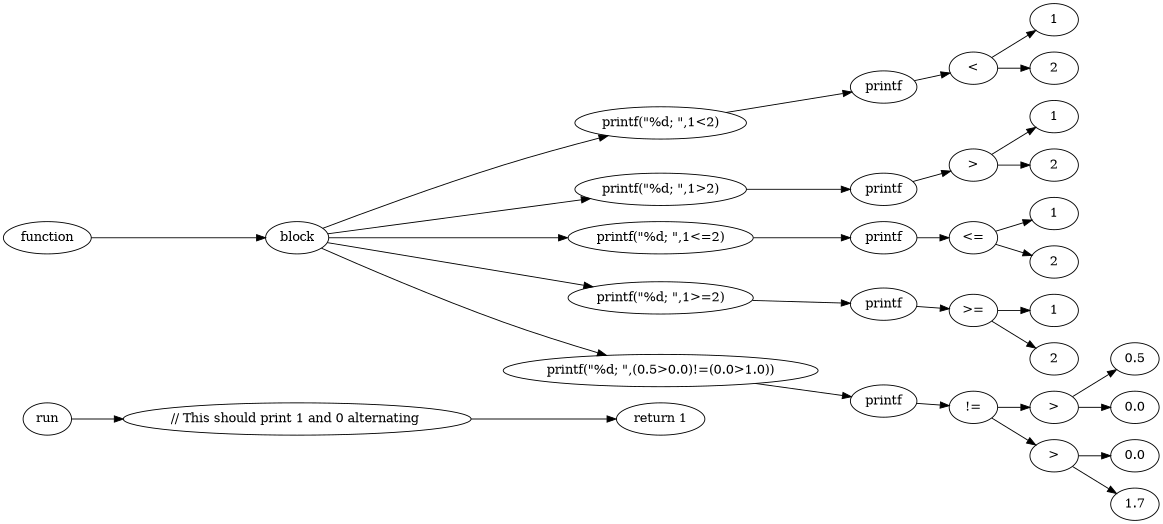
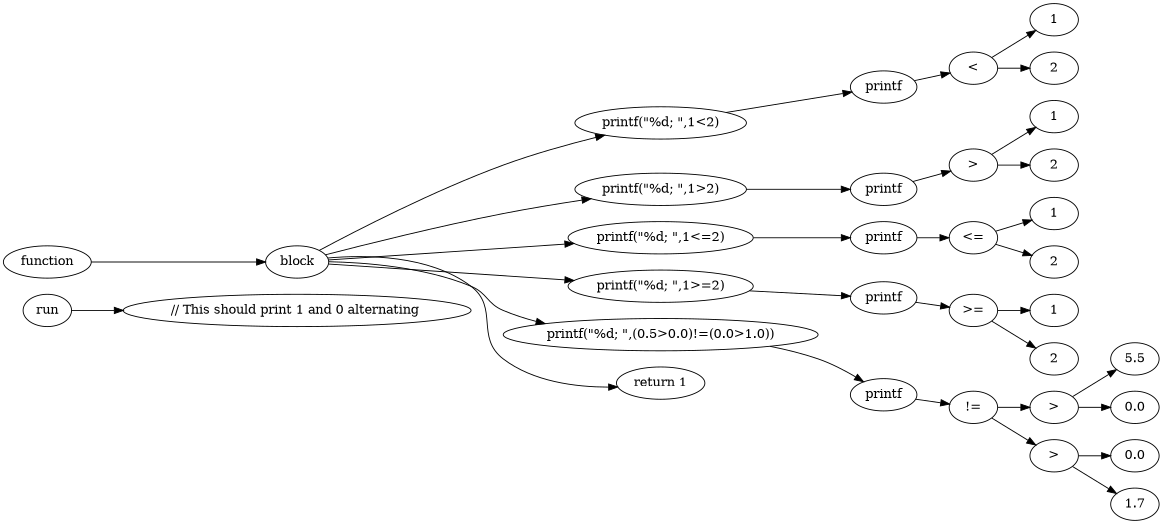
(1135, 359) -> (1135, 359)
(539, 419) -> (484, 304)
